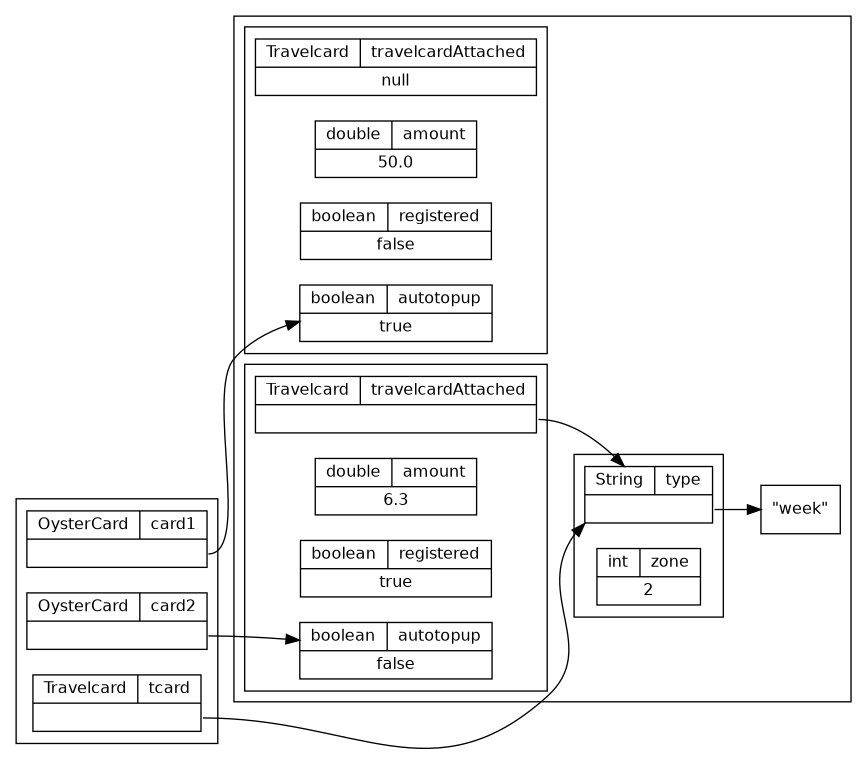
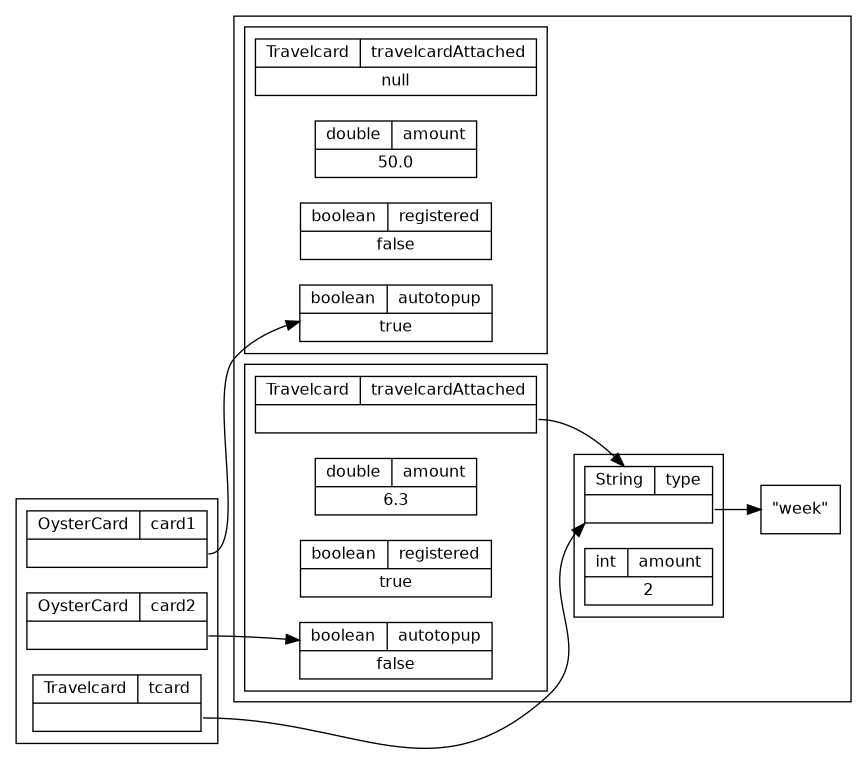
(670, 562) -> (670, 562)
